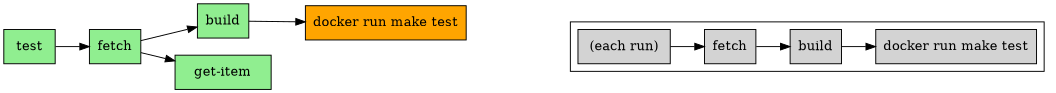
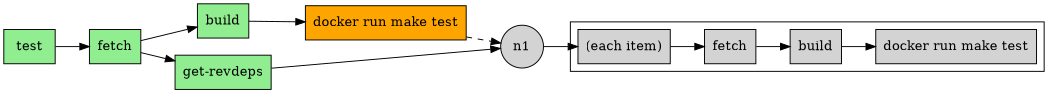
none -> (522, 47)
(624, 47) -> (624, 47)
(223, 72) -> (223, 72)
